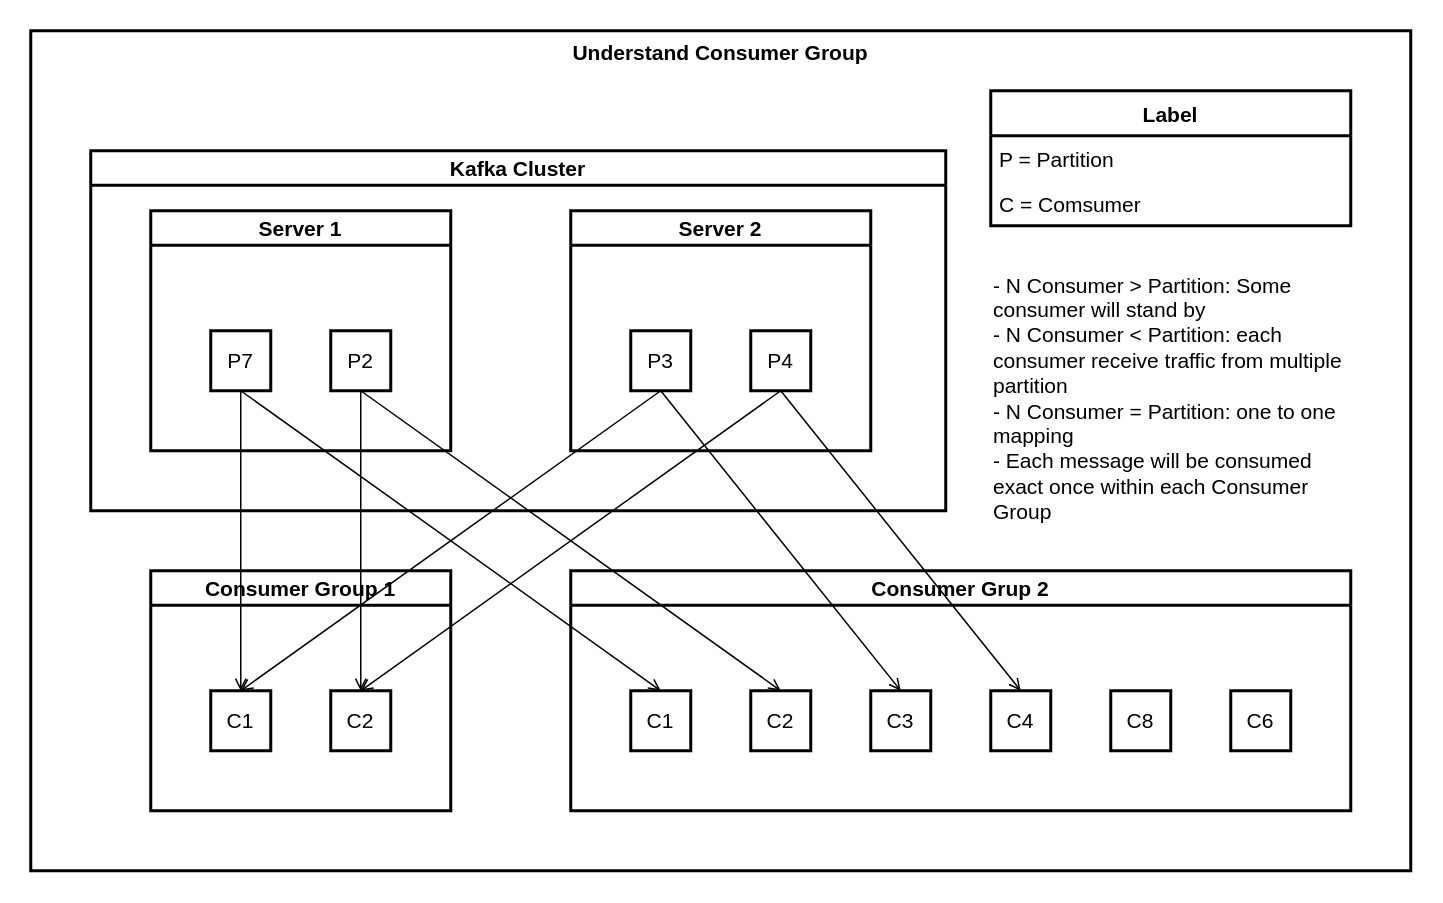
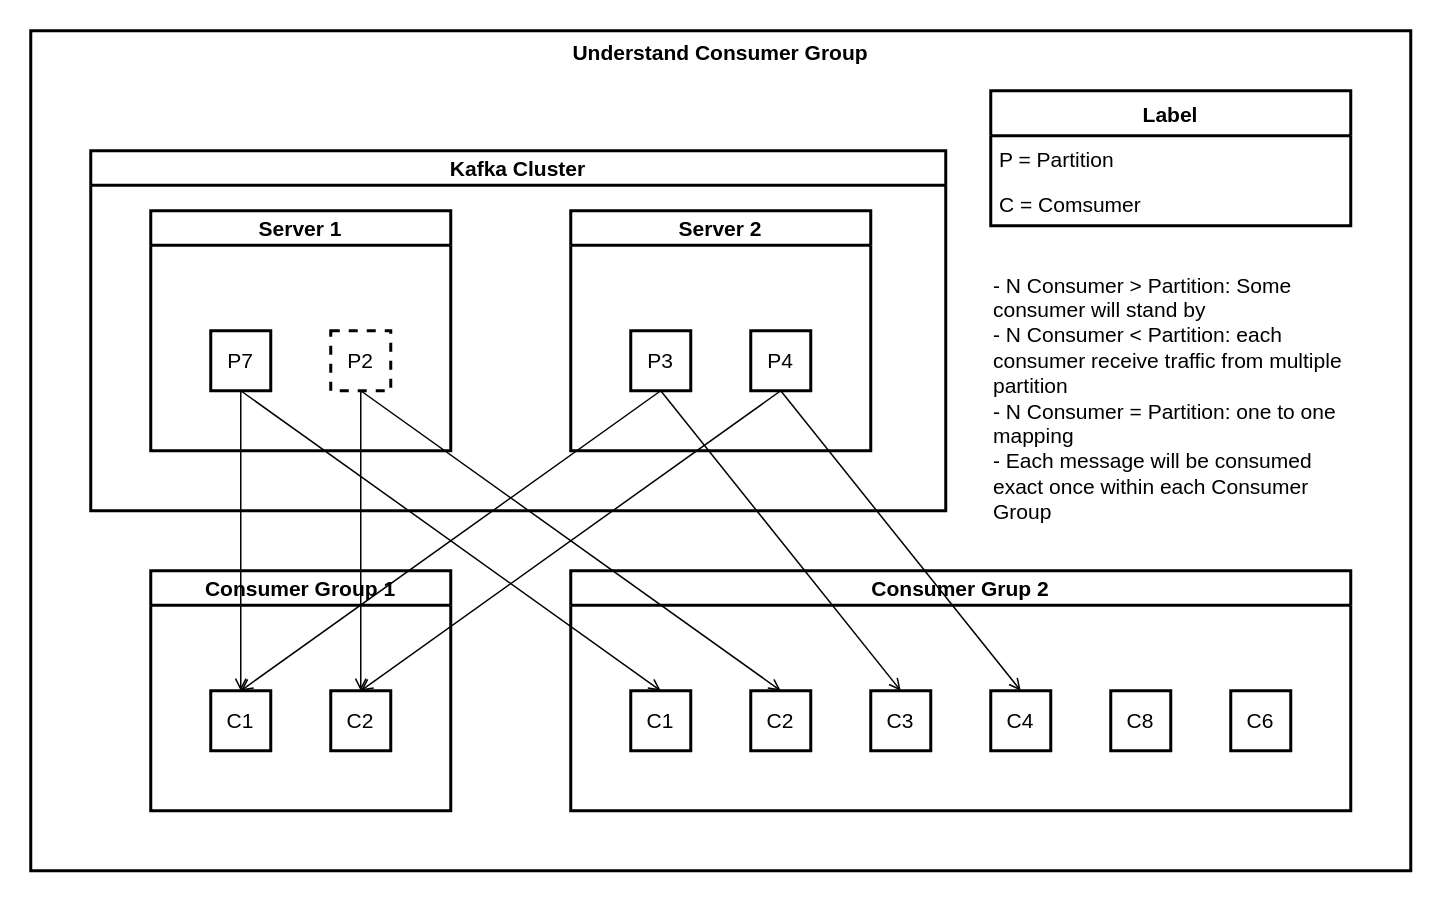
(361, 361) -> (361, 361)
